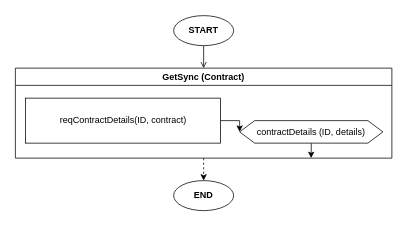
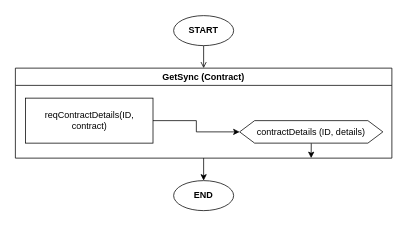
(123, 120) -> (89, 120)
(204, 167) -> (204, 167)
